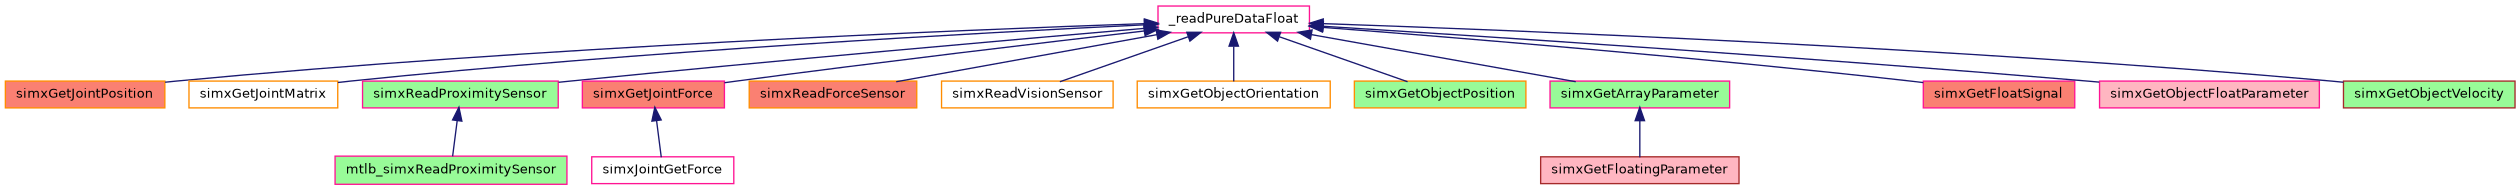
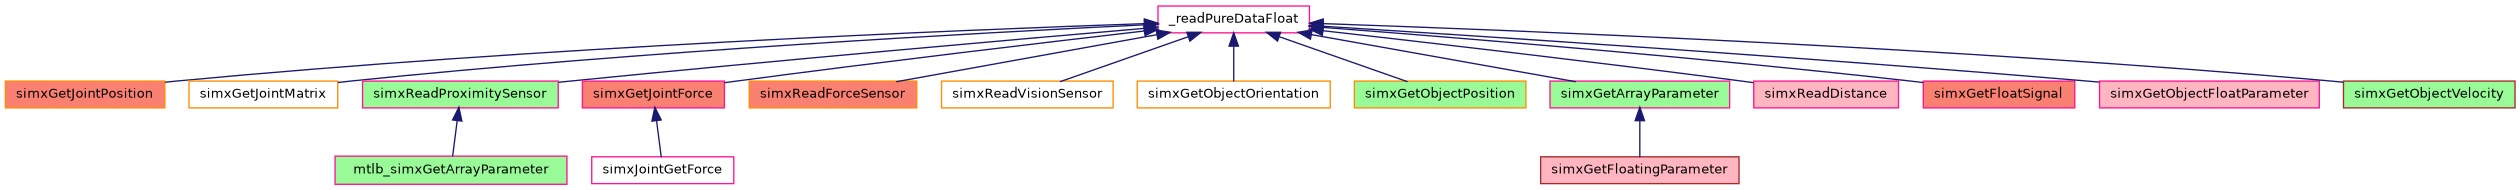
none -> (1826, 94)
(451, 170) -> (451, 170)
